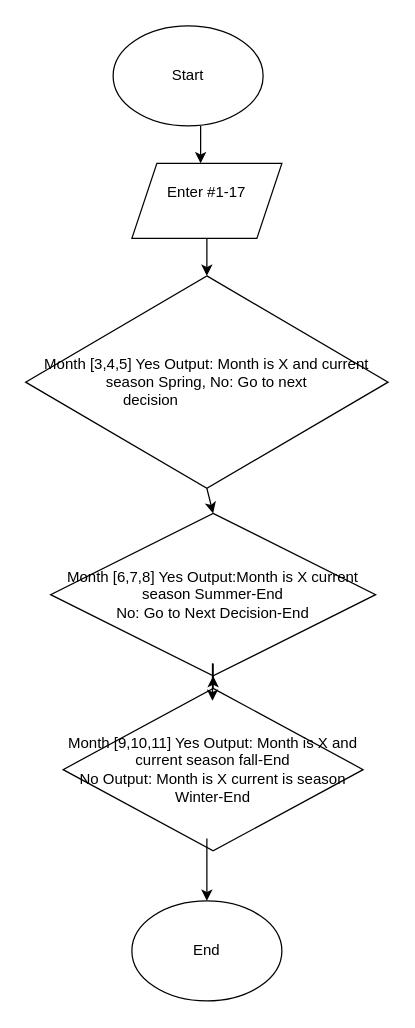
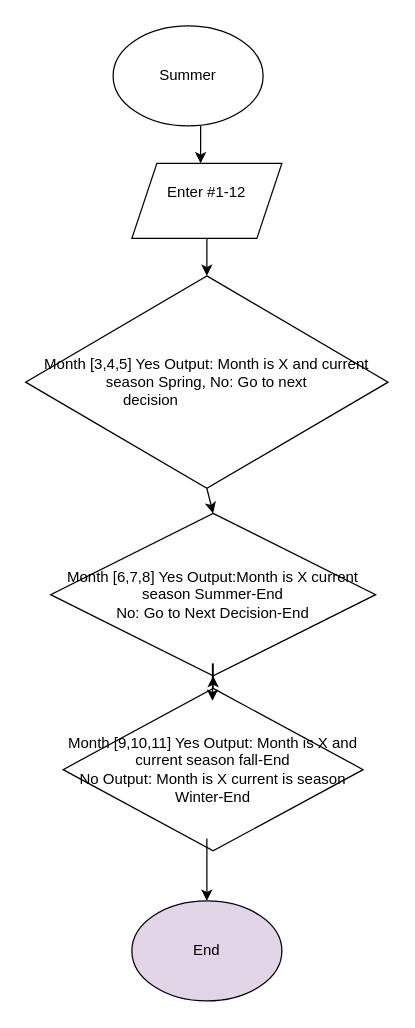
(188, 76) -> (188, 76)
(207, 201) -> (207, 201)
(207, 951) -> (207, 951)
